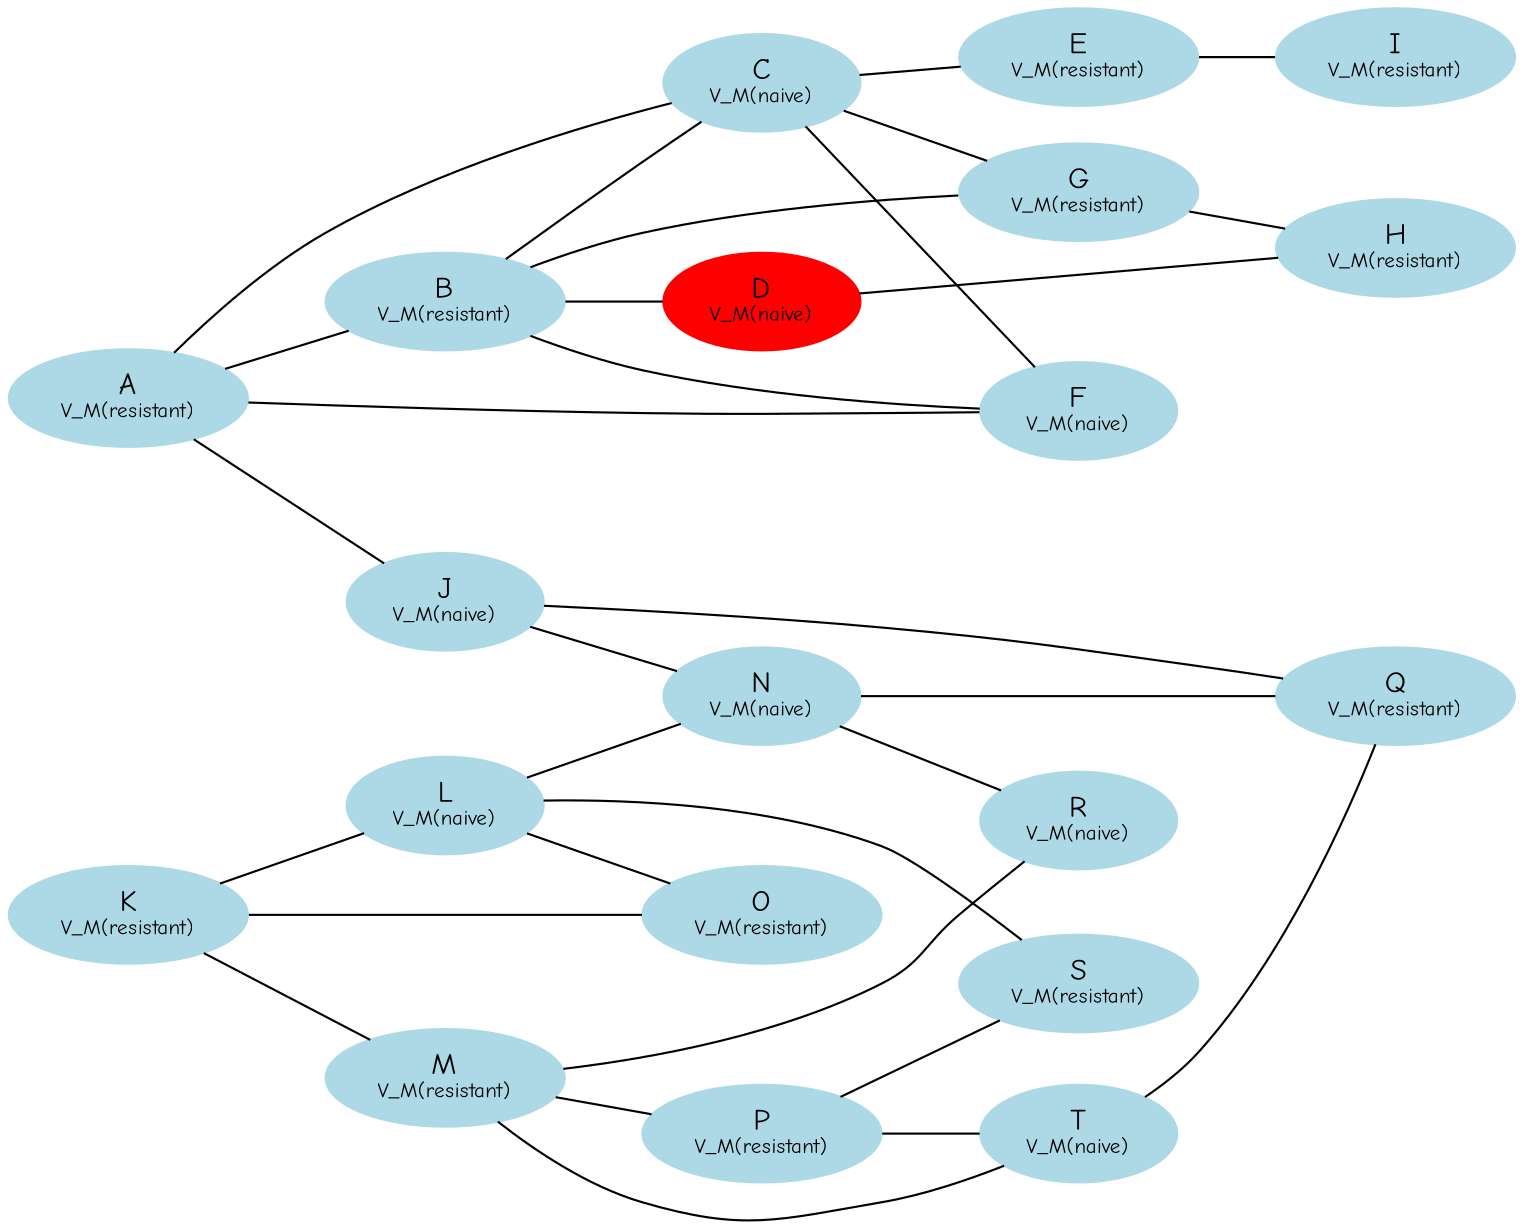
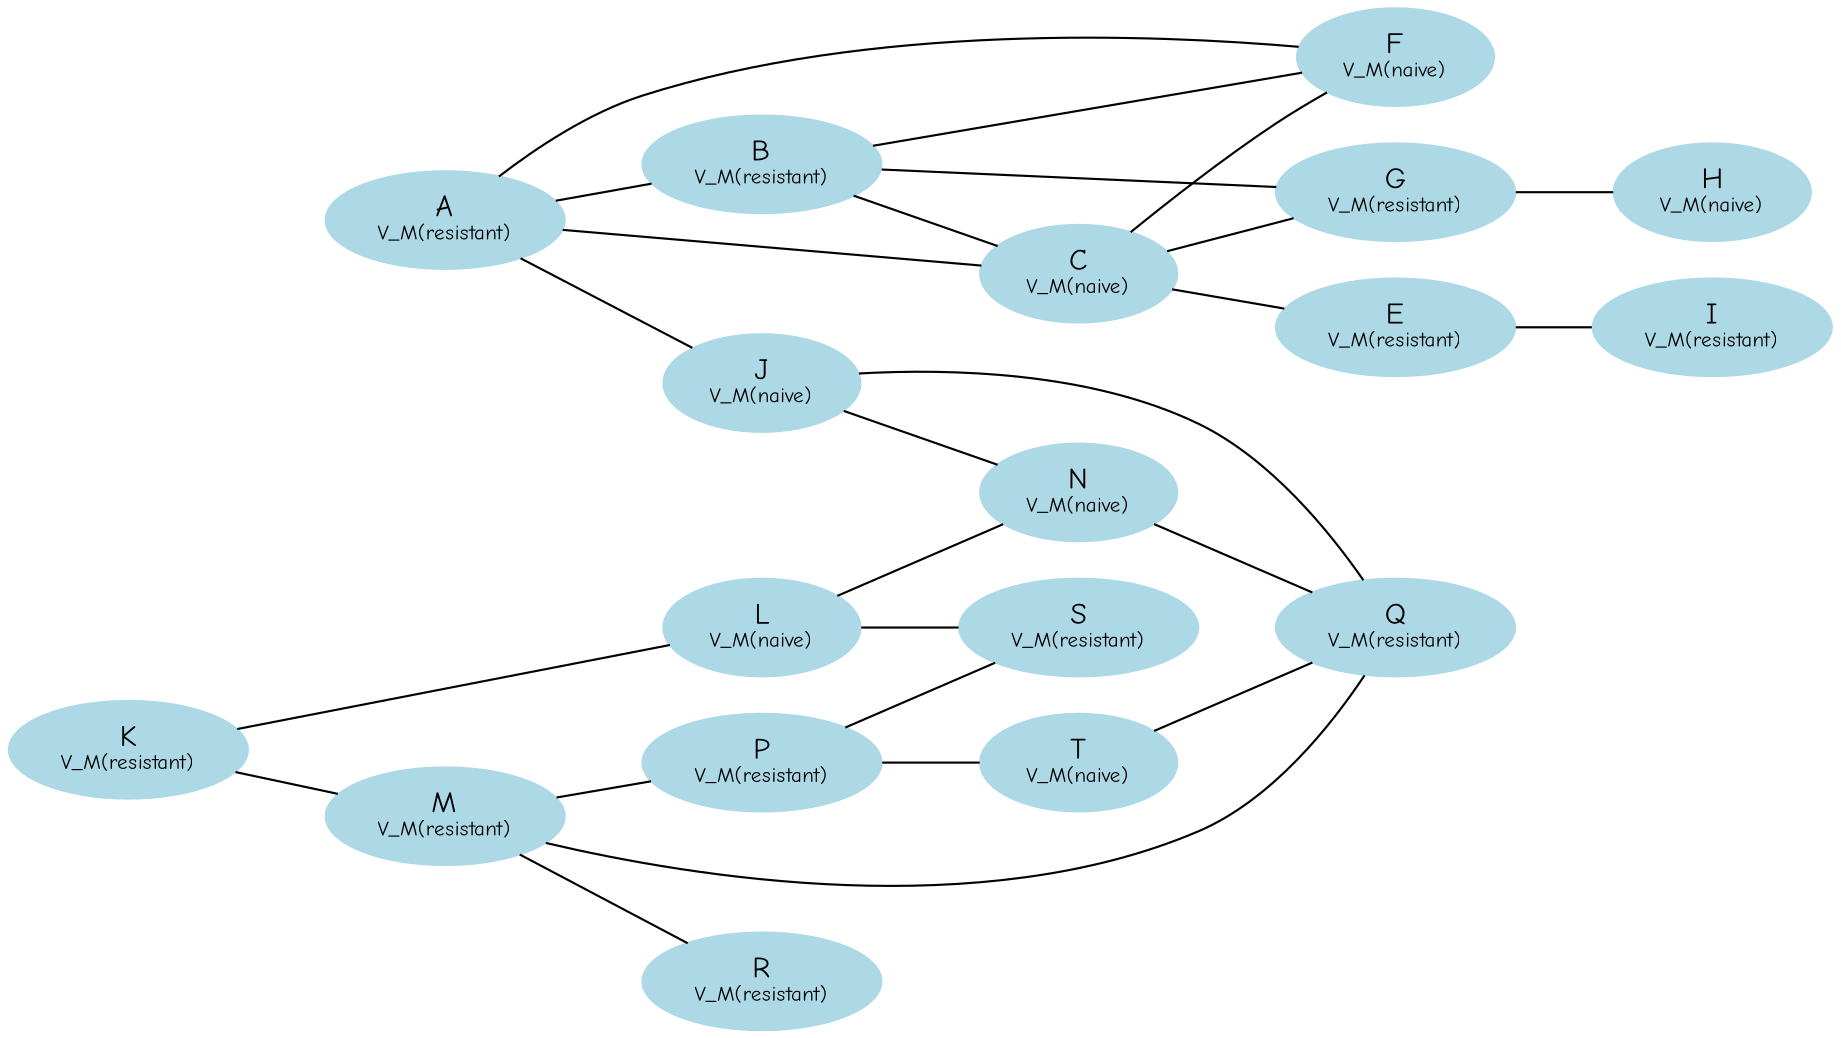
(1395, 261) -> (1712, 205)
(762, 302) -> none
(920, 758) -> none
(1079, 833) -> (762, 994)
(762, 915) -> none
(743, 1220) -> (989, 880)
